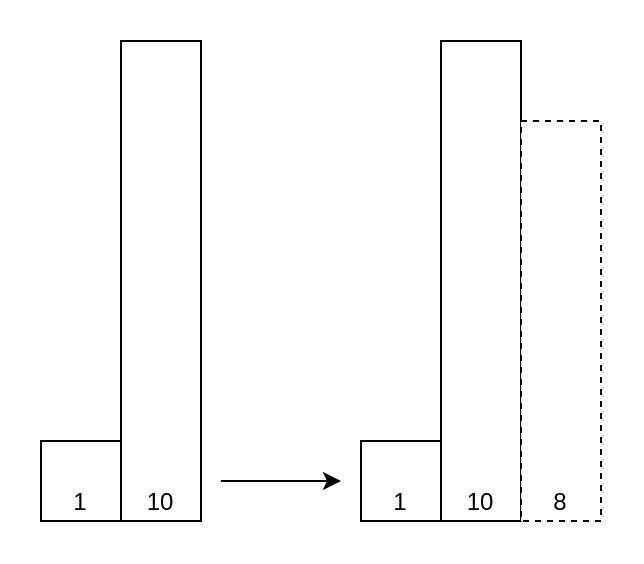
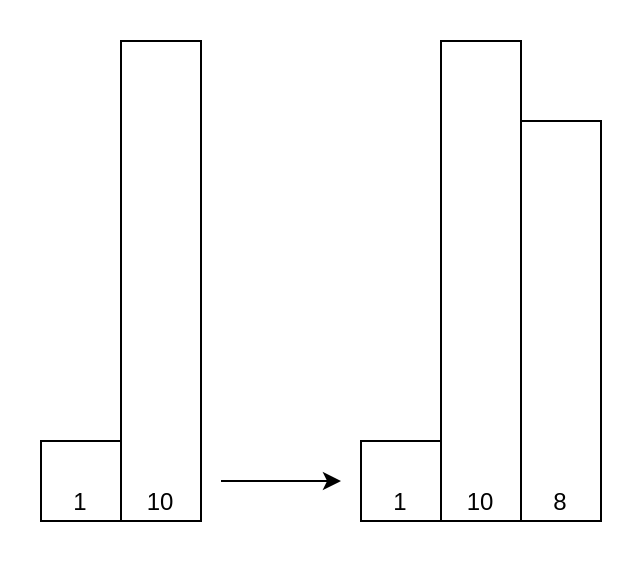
(561, 321) -> (561, 321)
